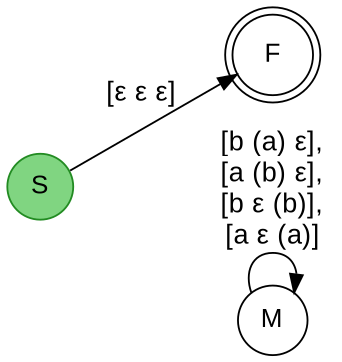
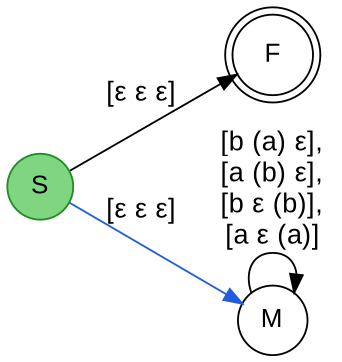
none -> (148, 248)
